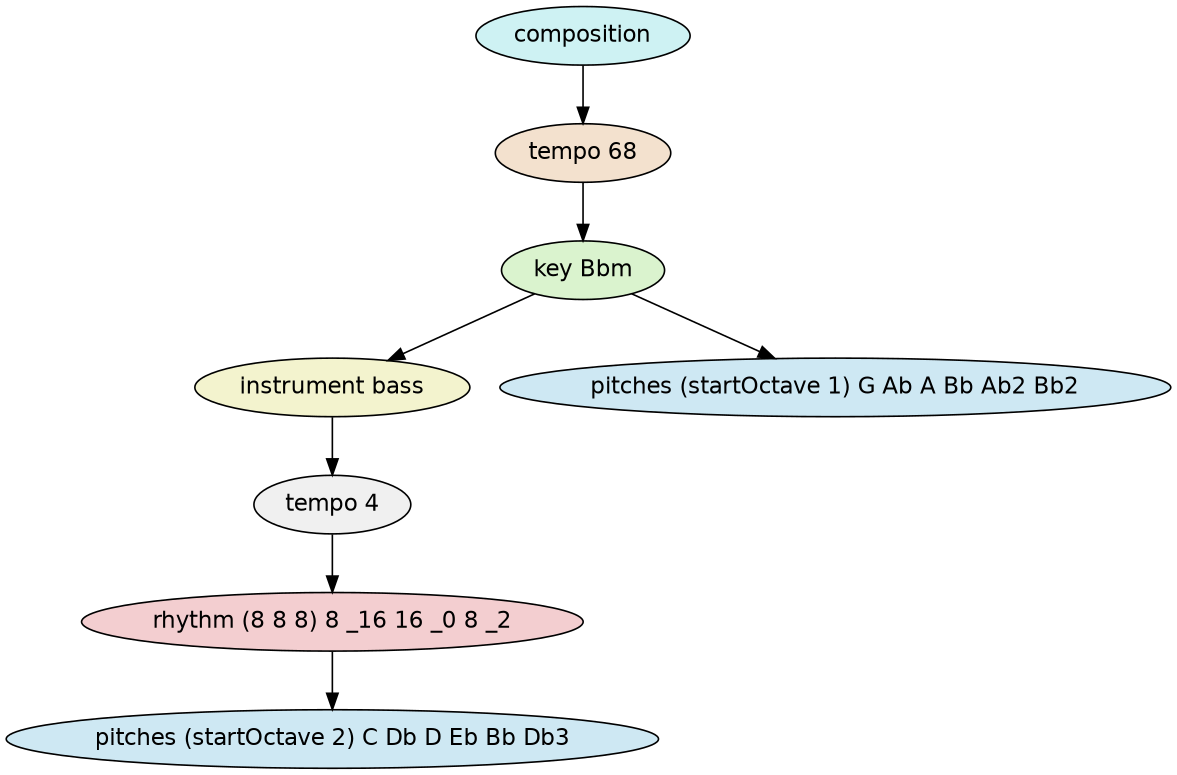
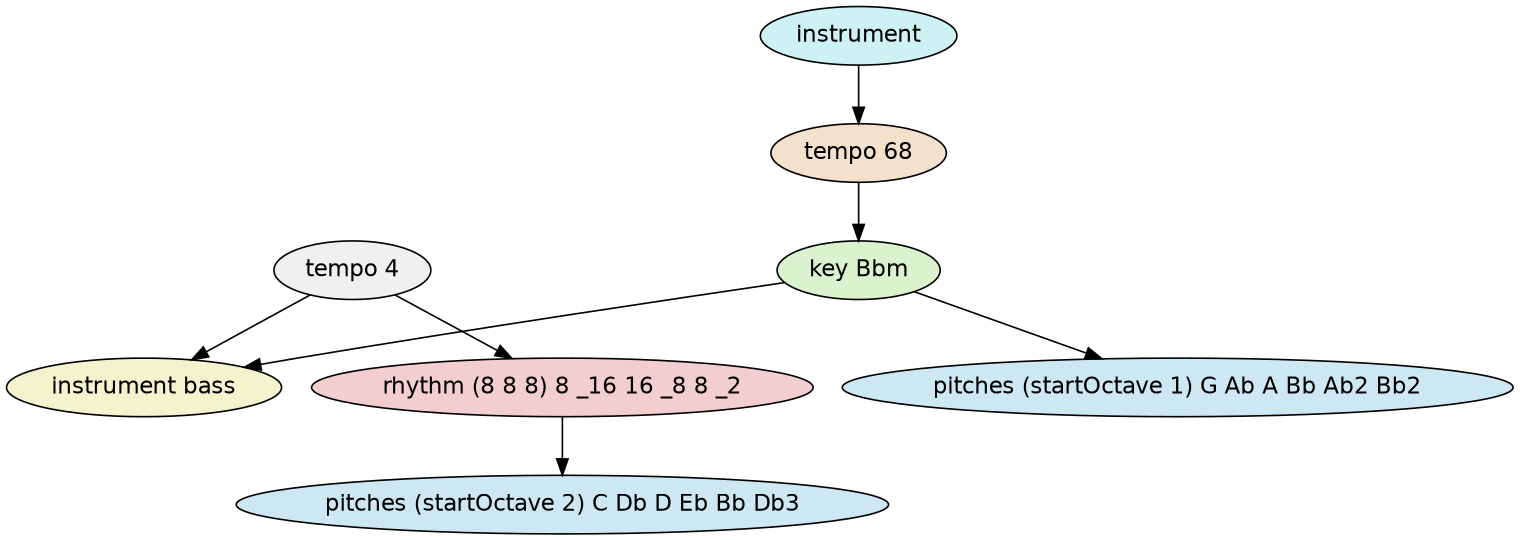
(583, 36) -> (859, 36)
(332, 438) -> (258, 324)
(332, 622) -> (562, 387)
